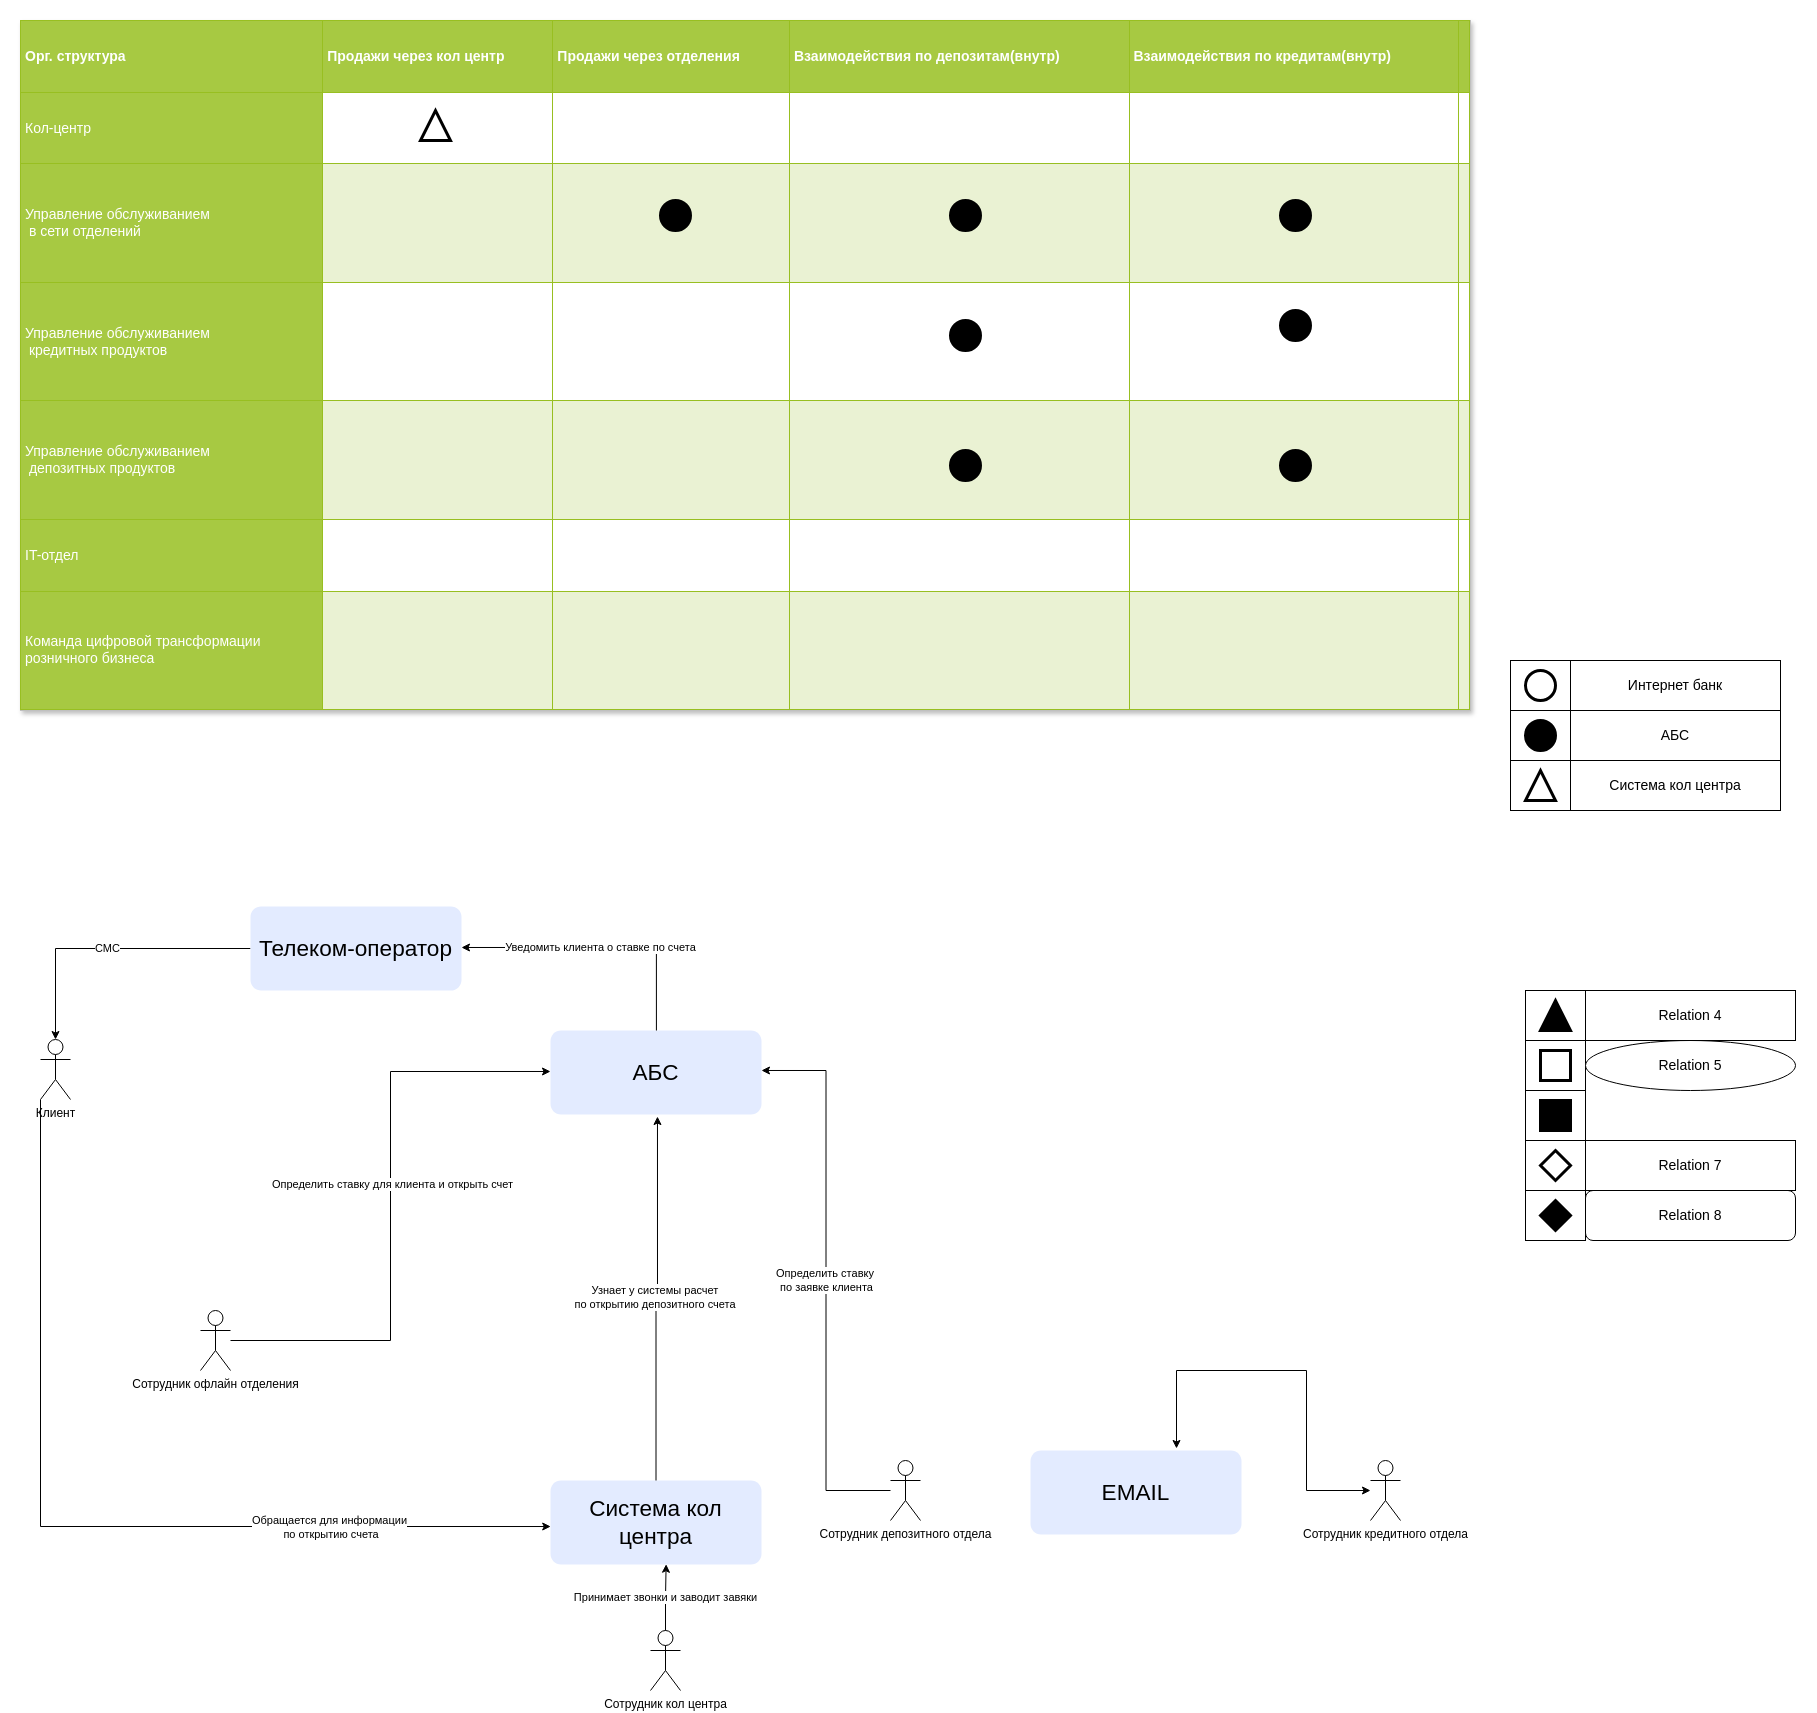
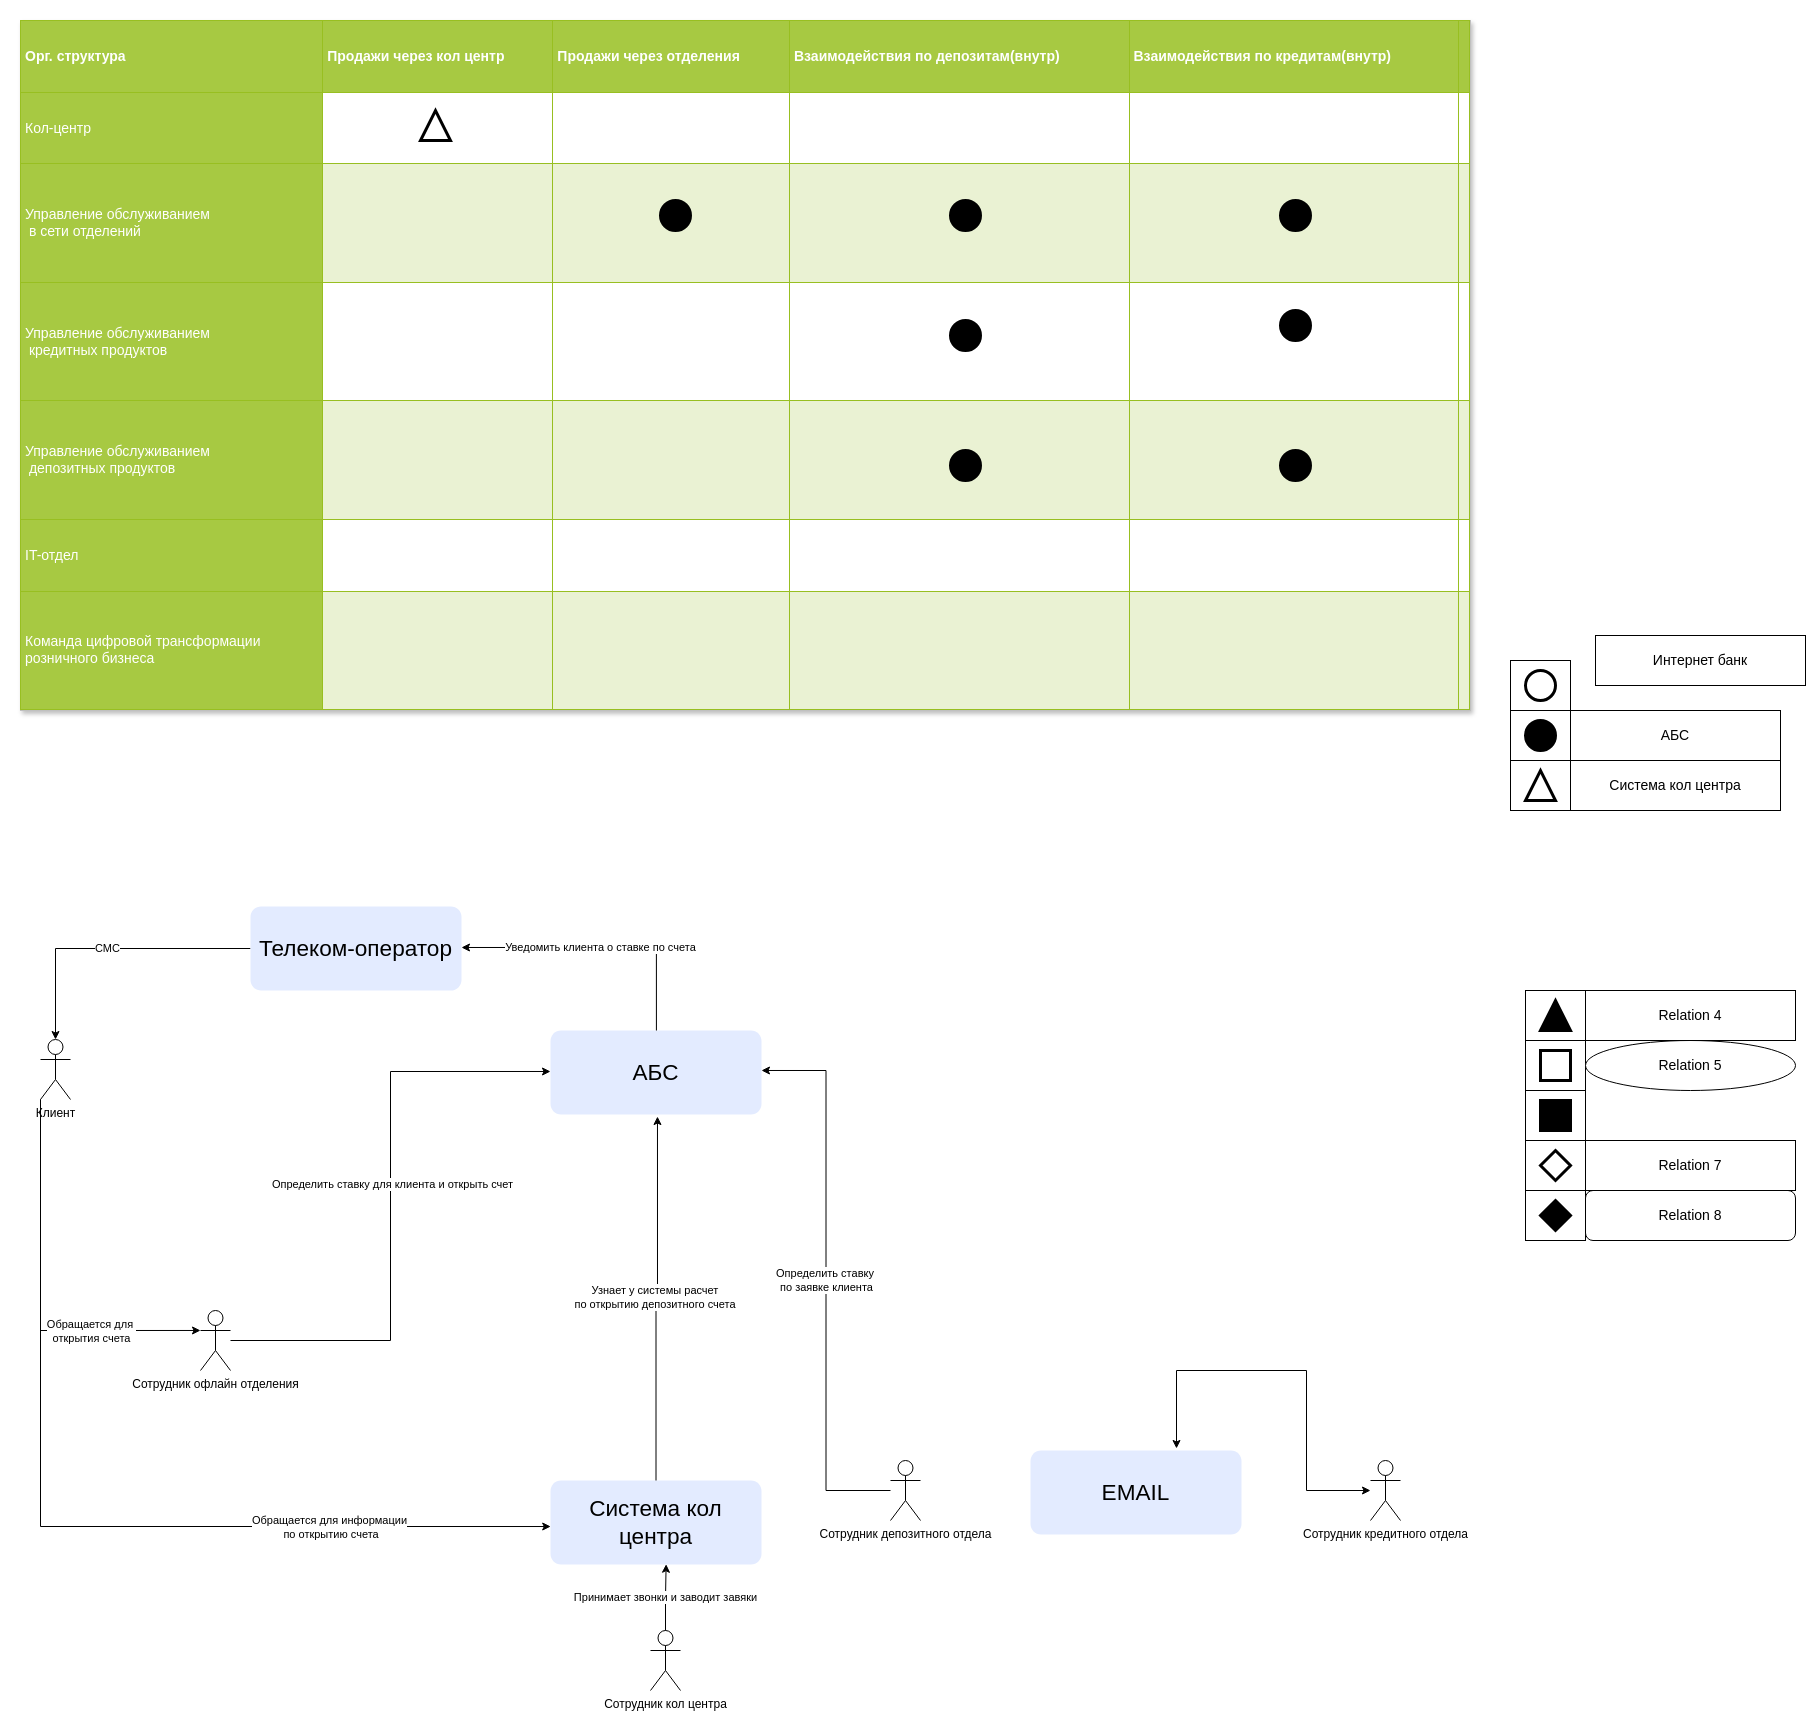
(1676, 686) -> (1701, 661)
none -> (164, 1330)
